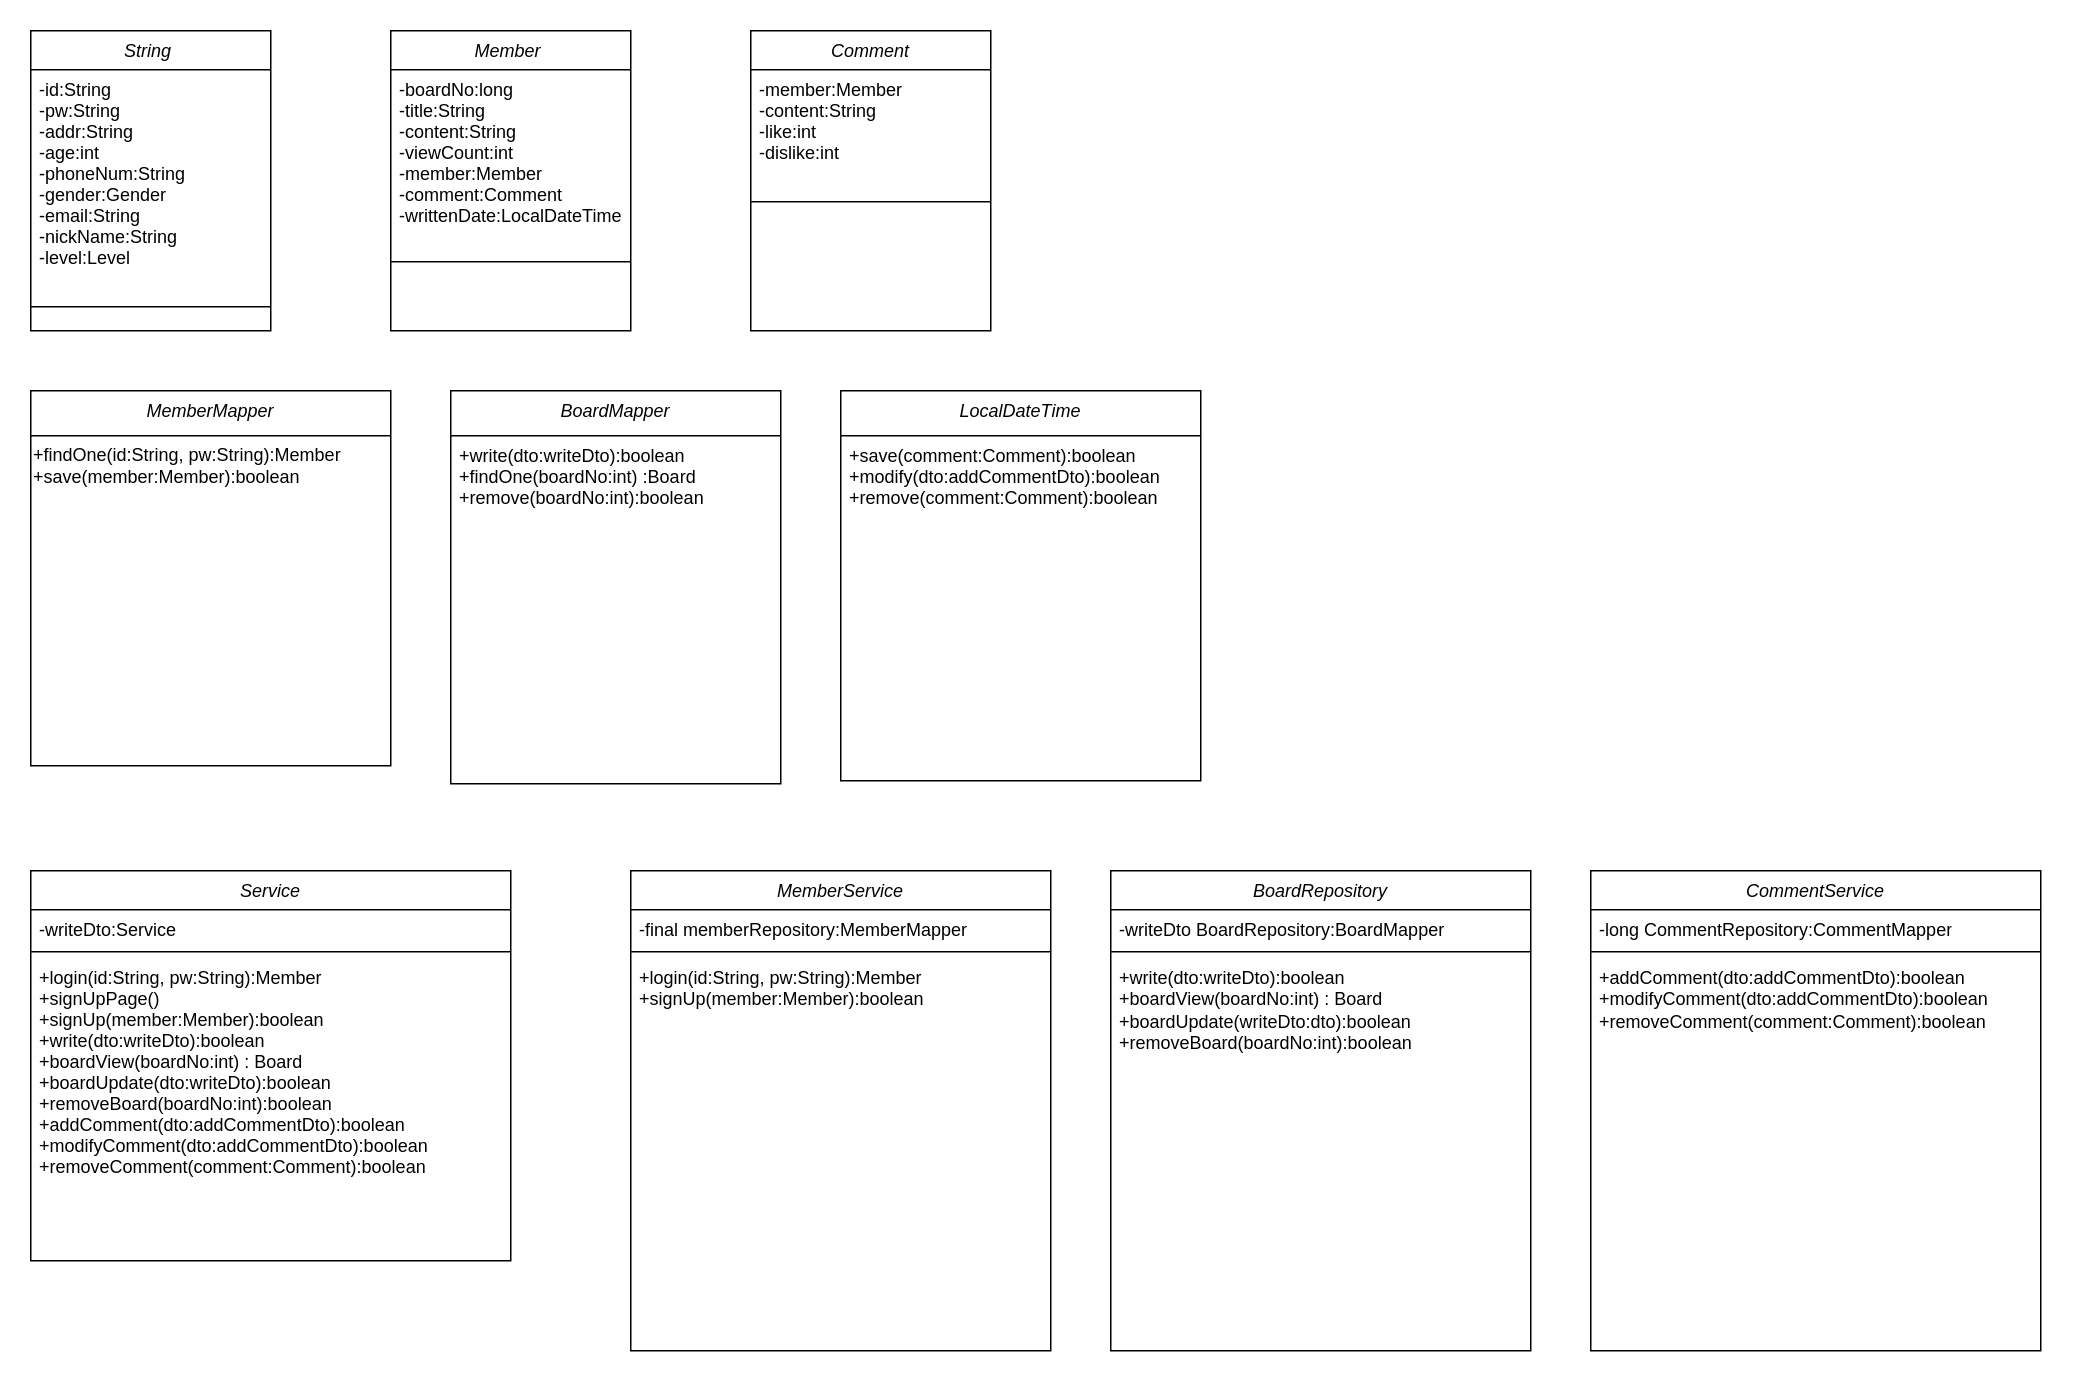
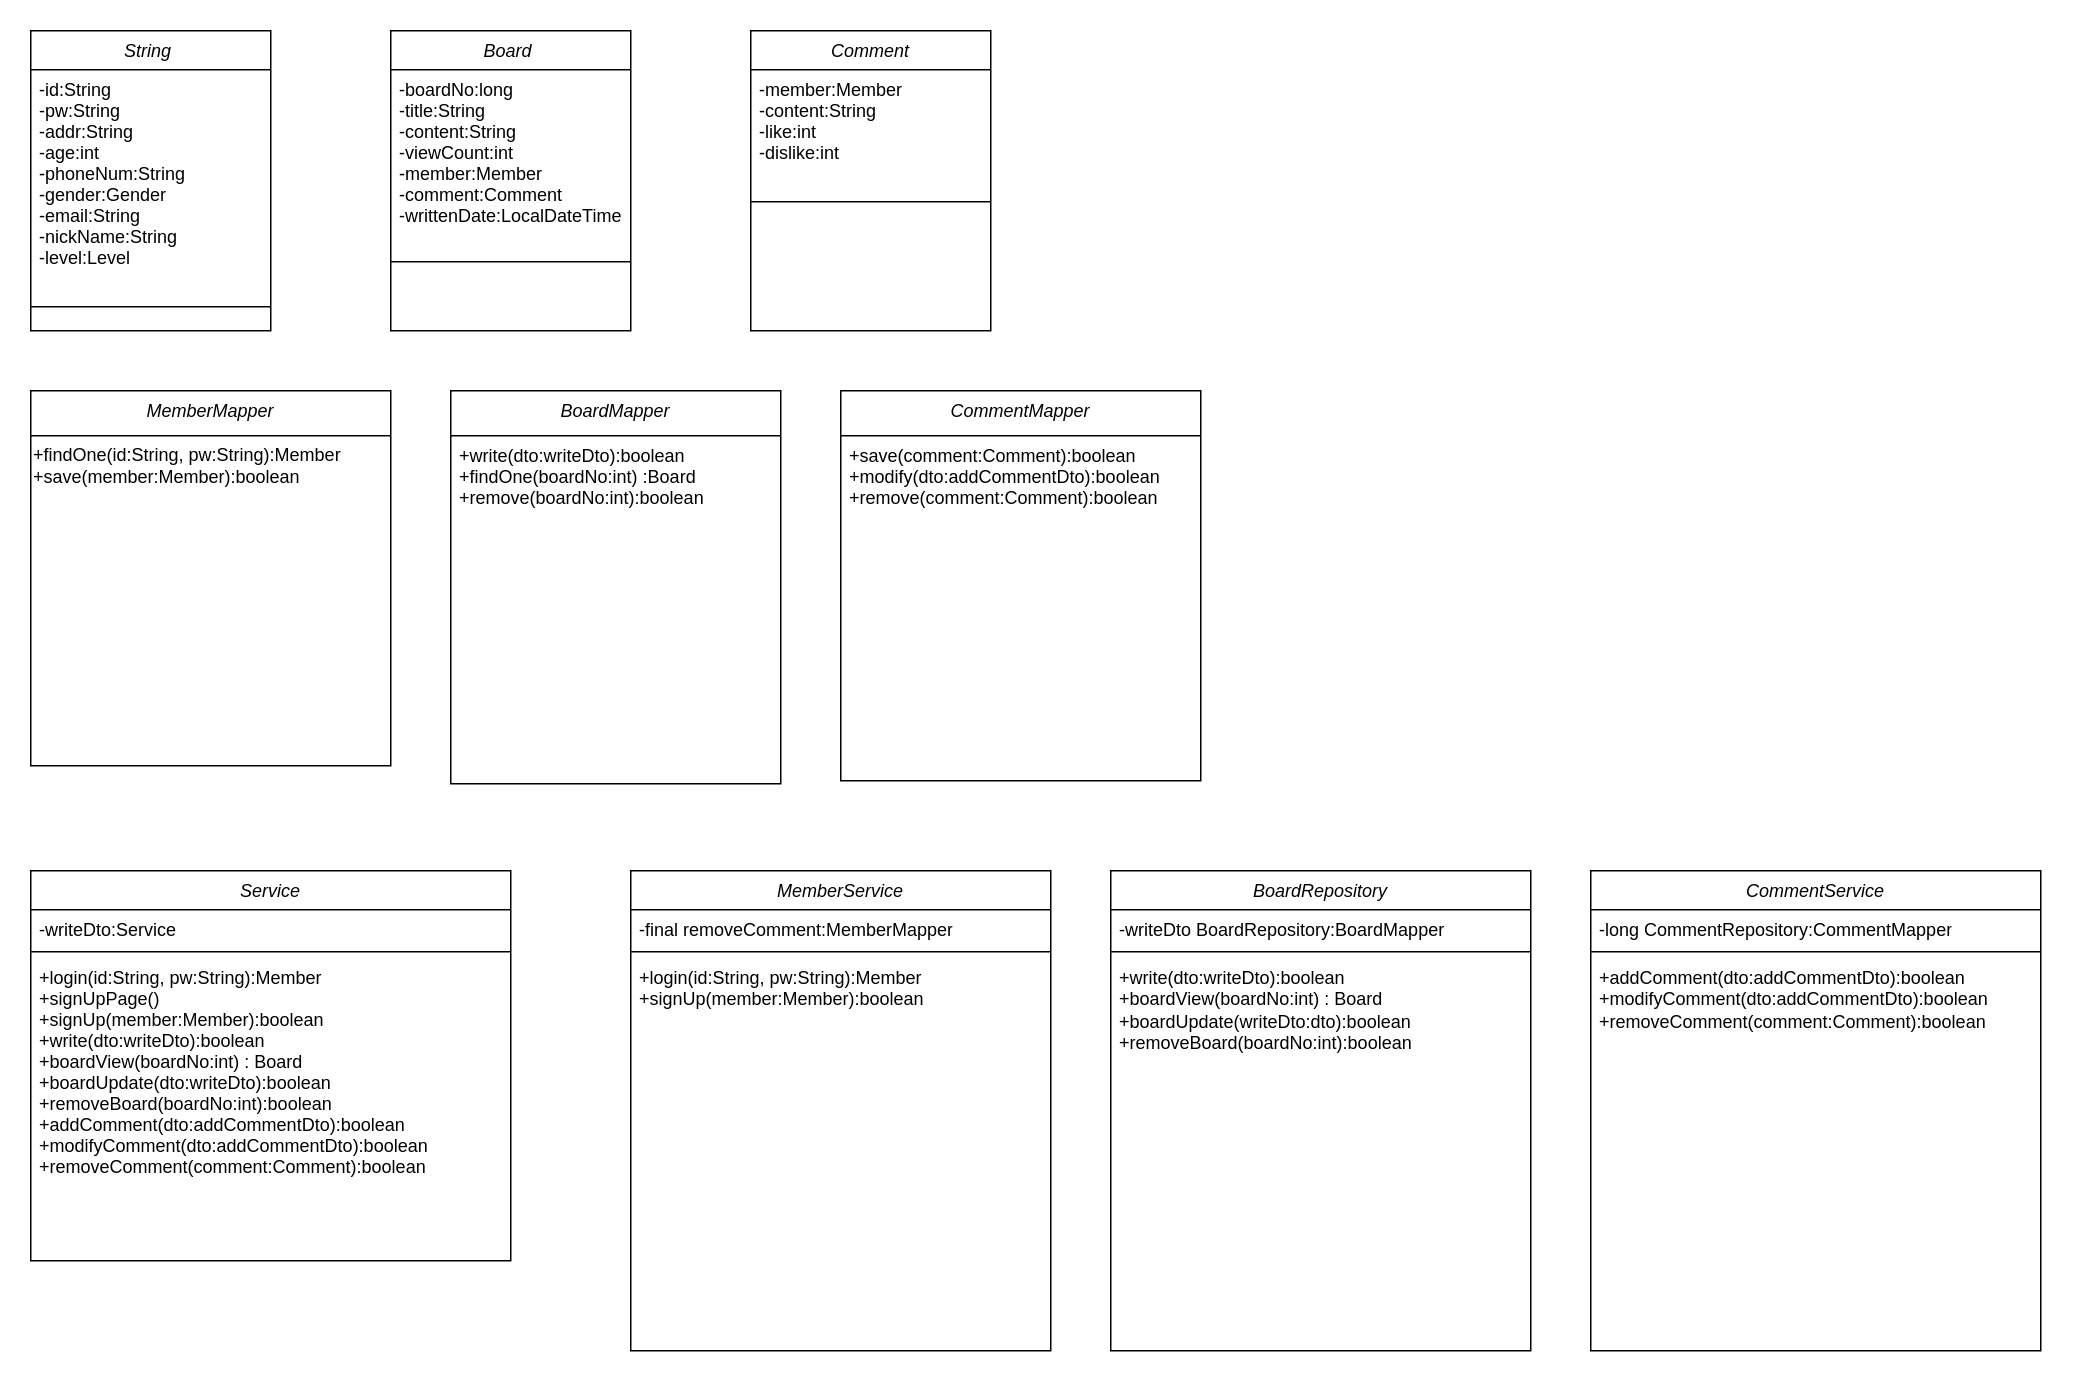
(510, 51) -> (510, 51)
(1020, 411) -> (1020, 411)
(809, 931) -> (797, 931)
